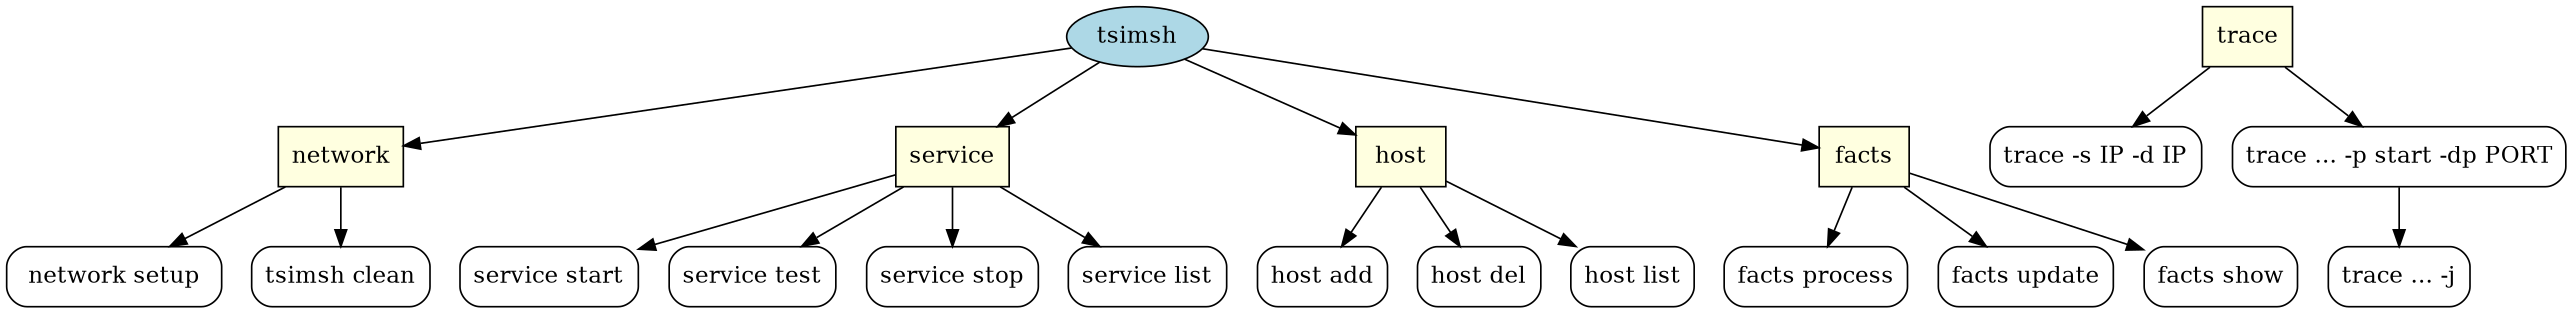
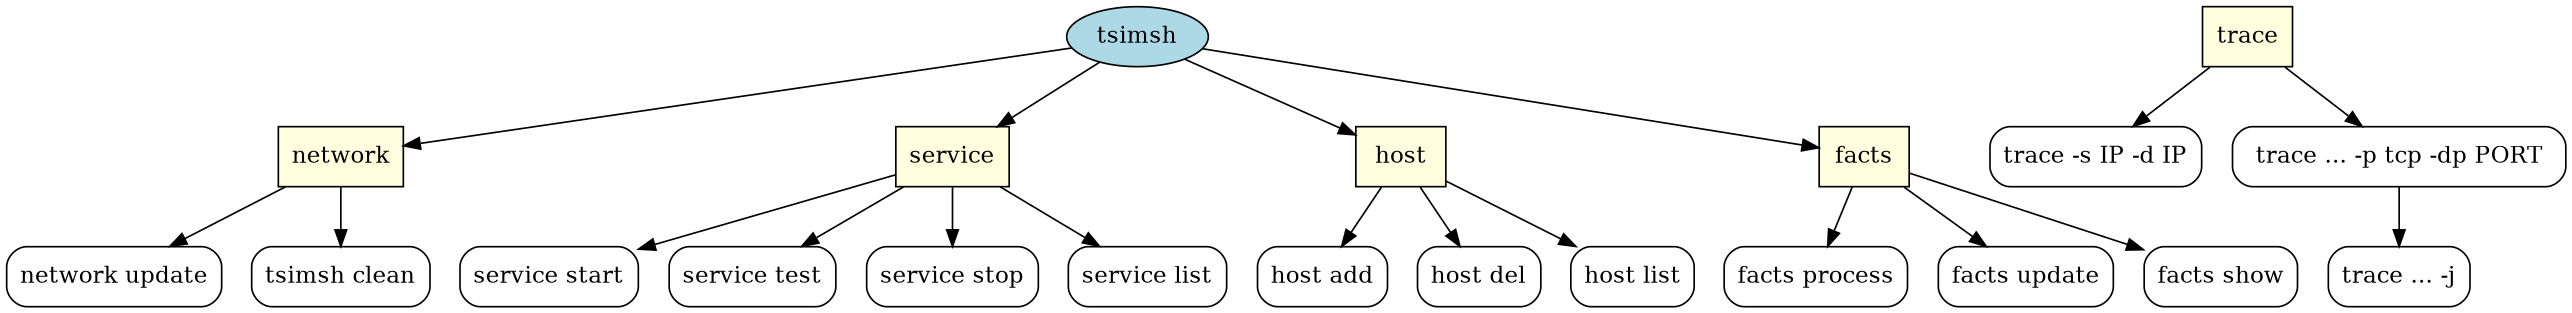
(2399, 157) -> (2399, 157)
(114, 277) -> (114, 277)
